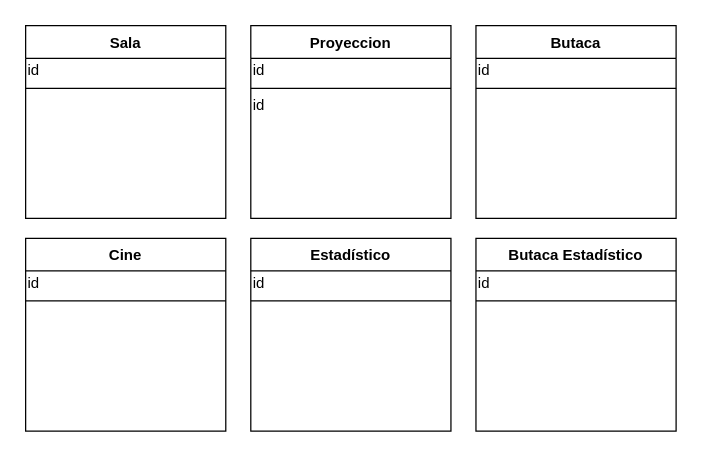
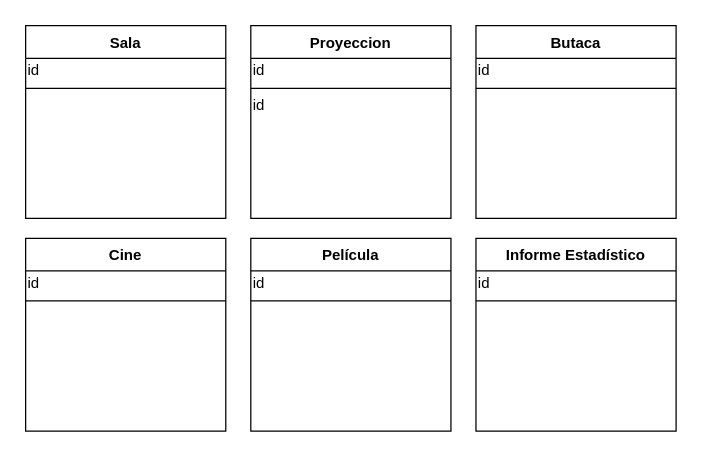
(350, 255) -> (350, 255)
(575, 255) -> (575, 255)
